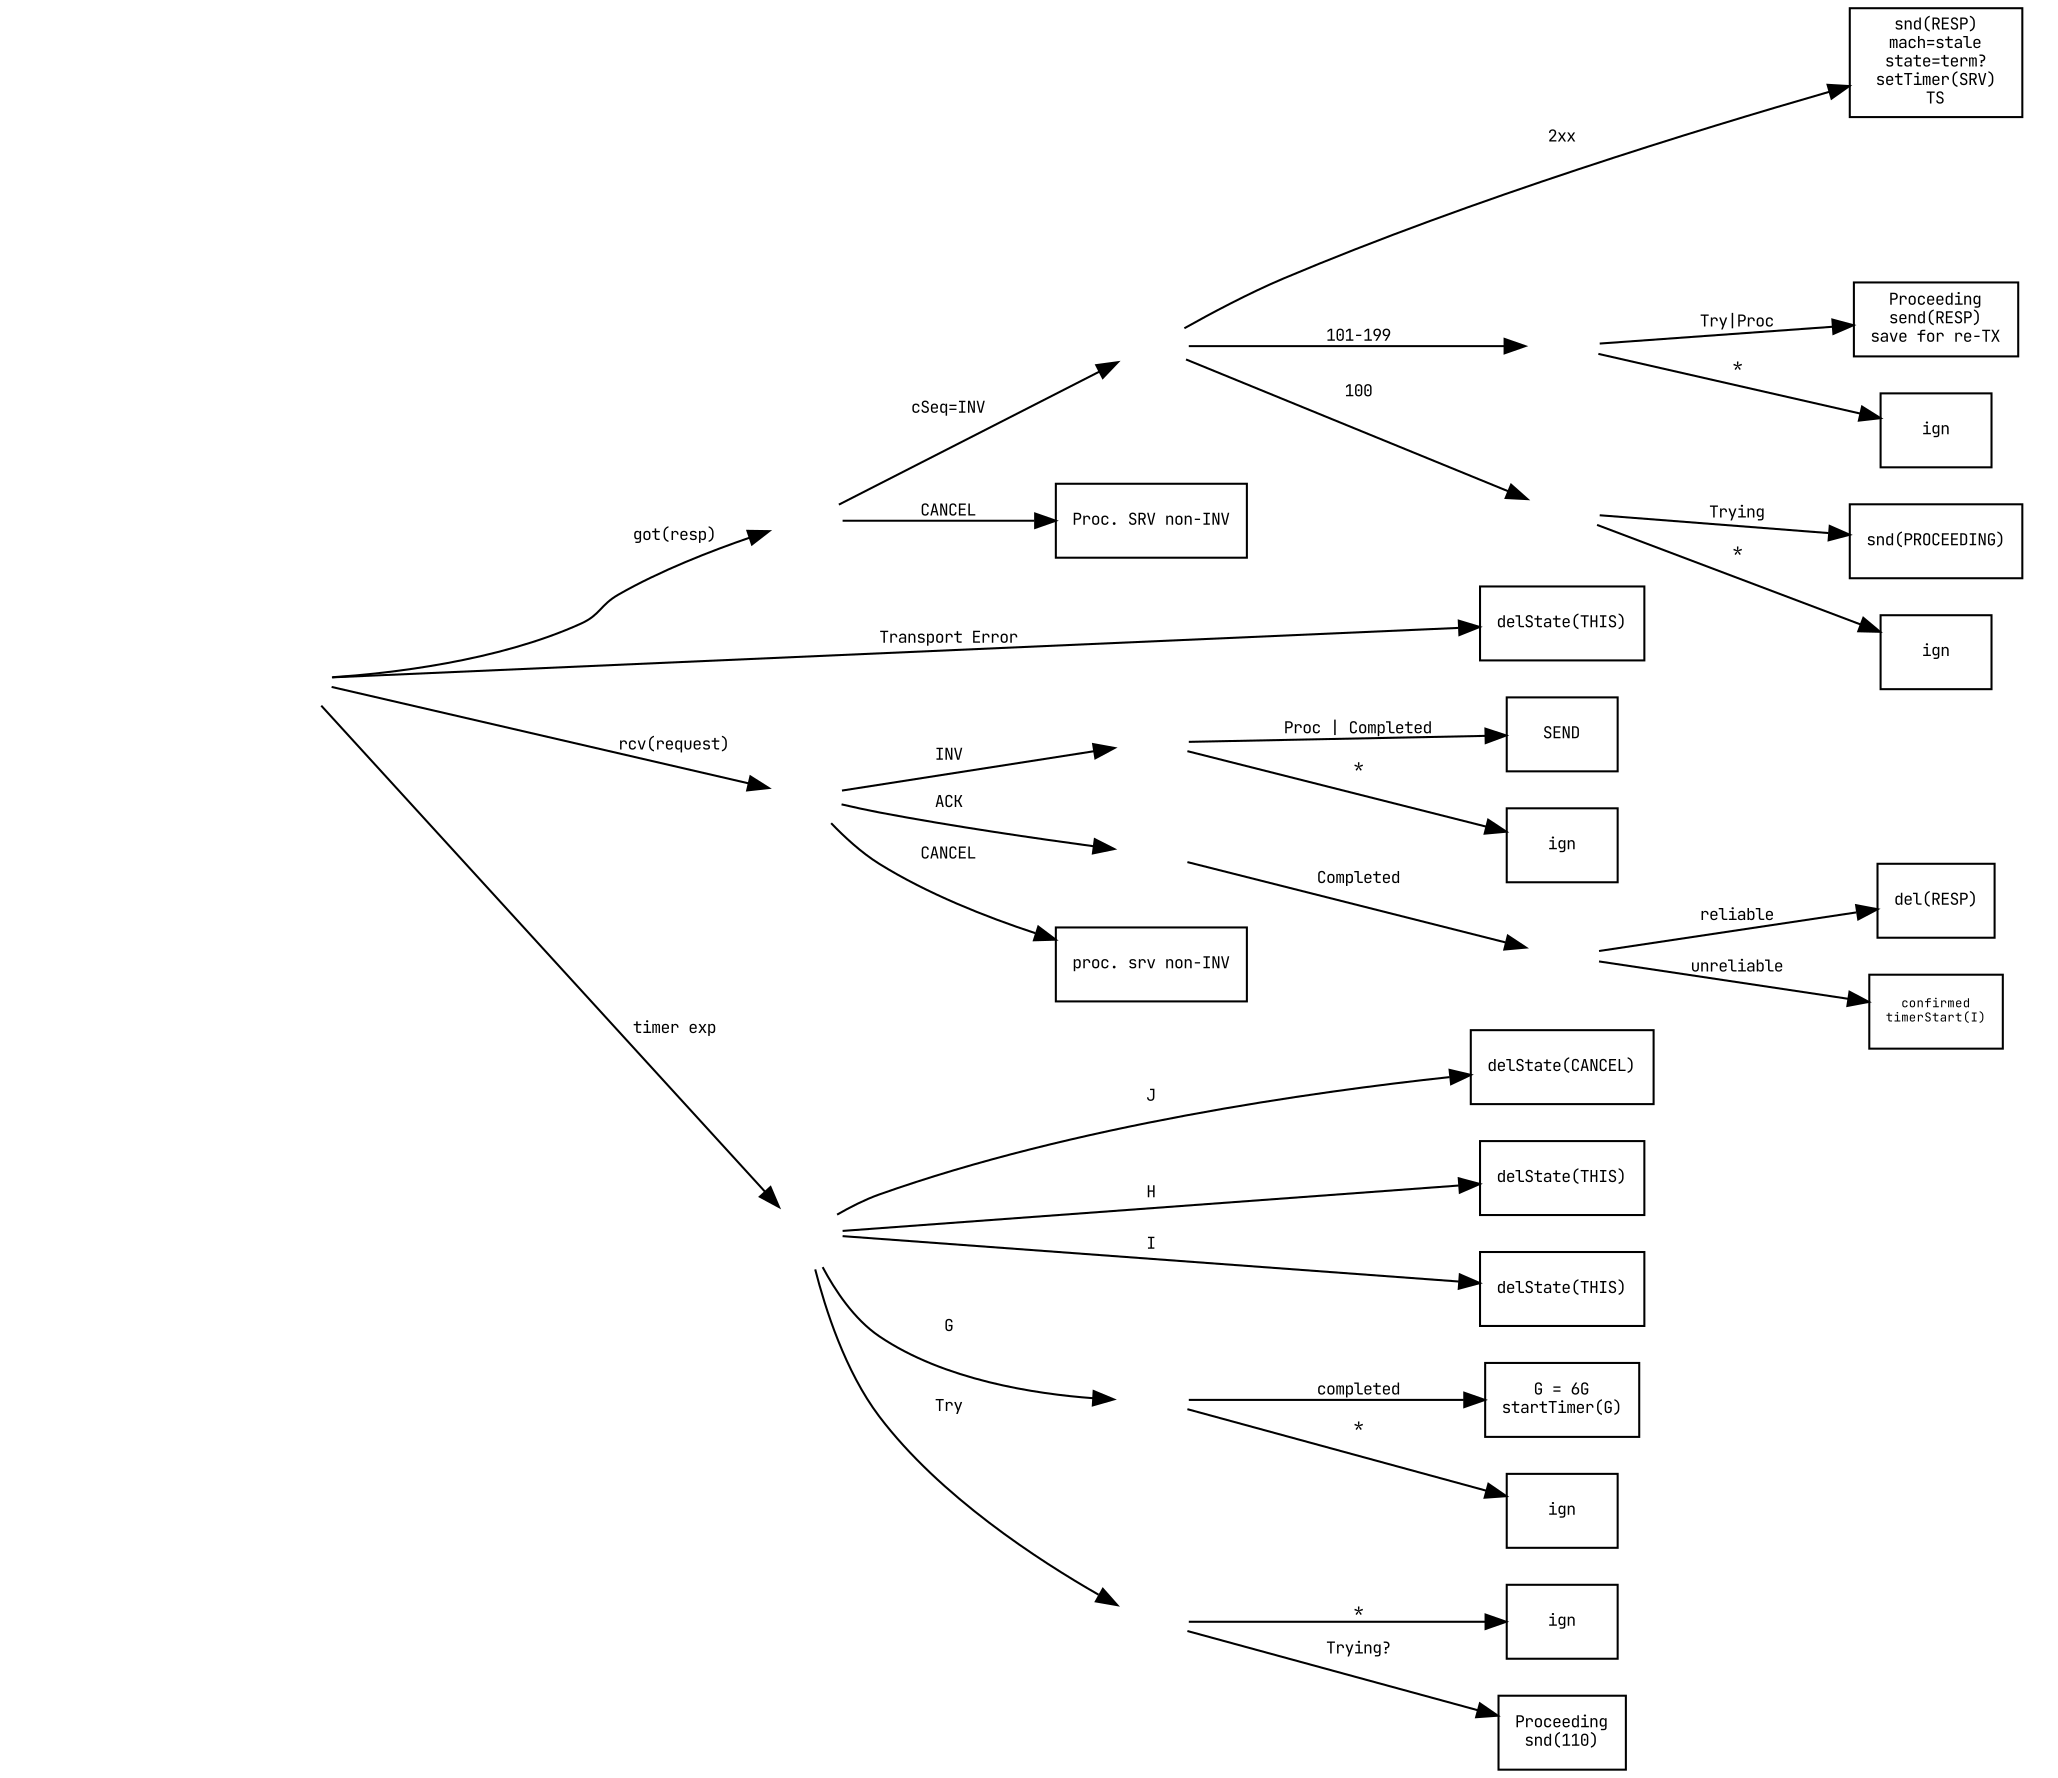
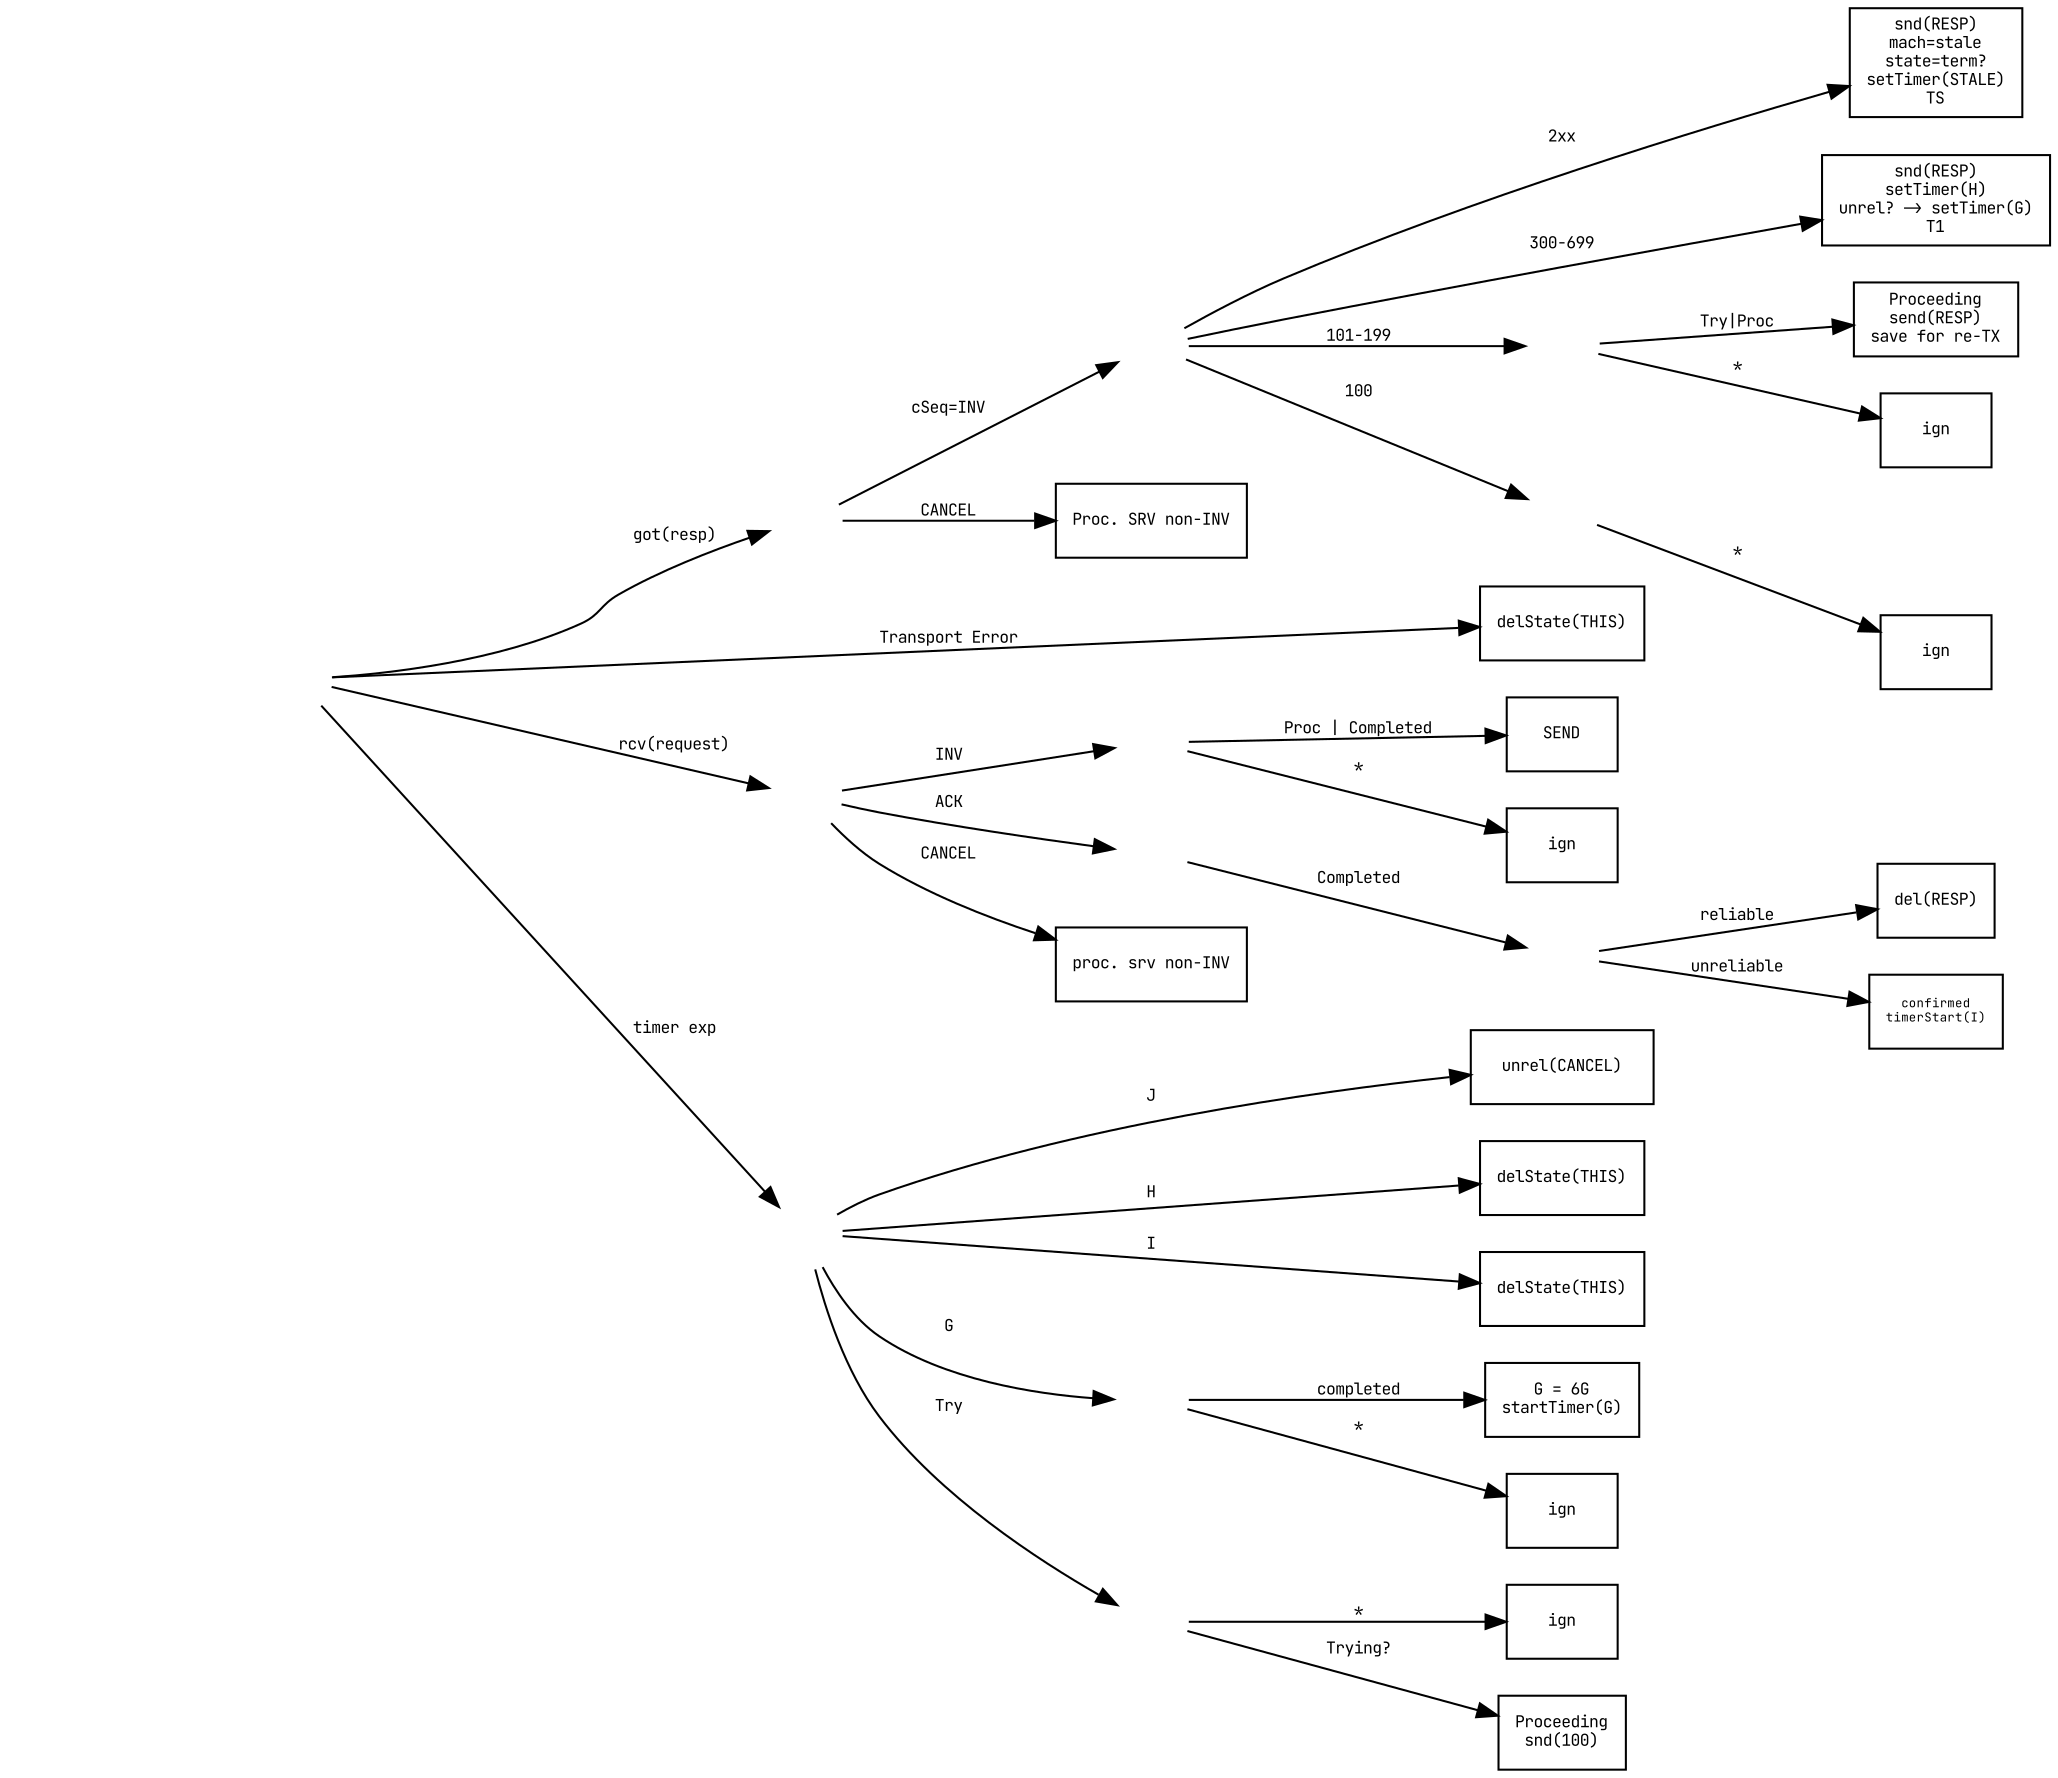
(1936, 63) -> (1936, 63)
none -> (1936, 200)
(1936, 541) -> none
(1562, 1067) -> (1562, 1067)
(1562, 1733) -> (1562, 1733)
